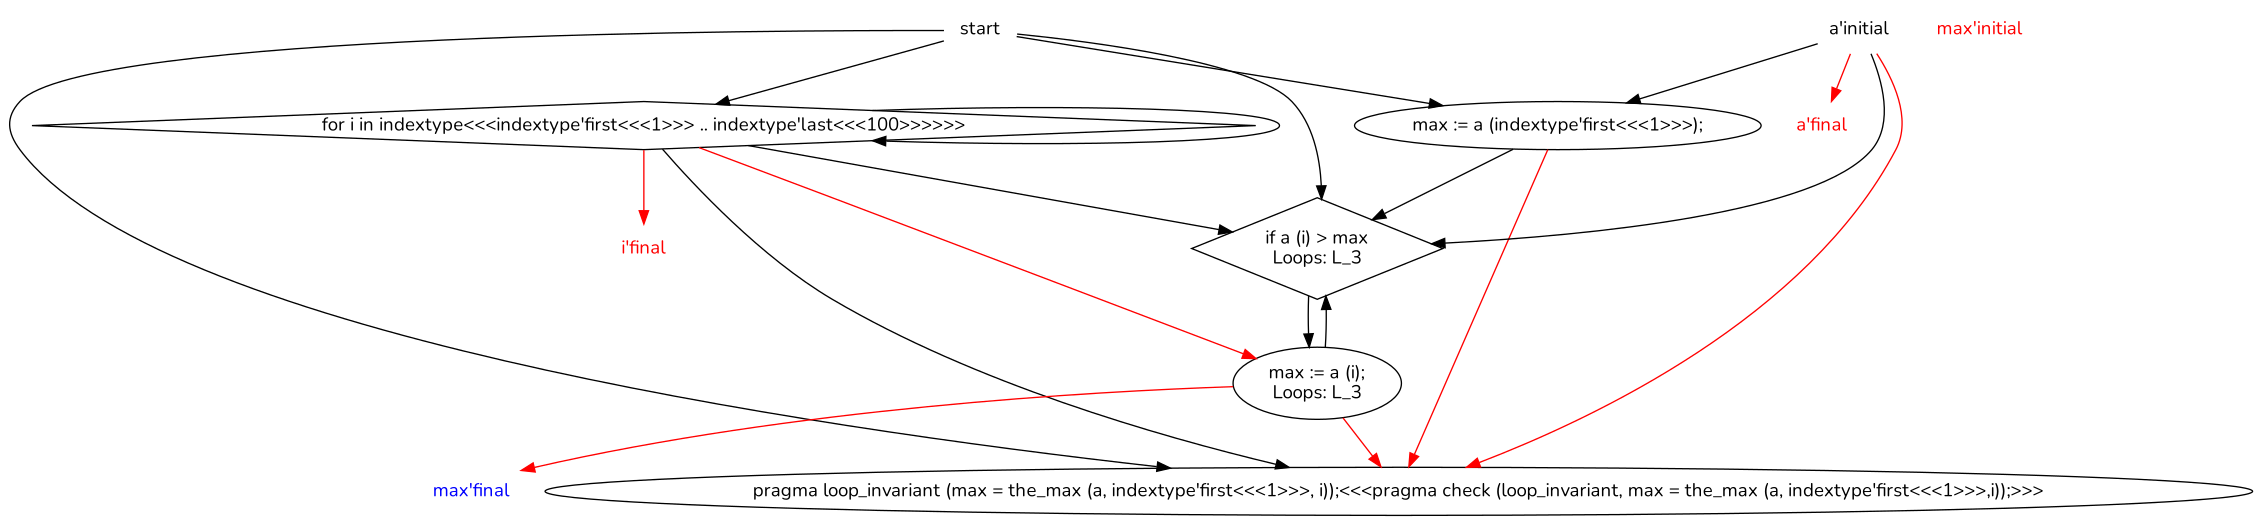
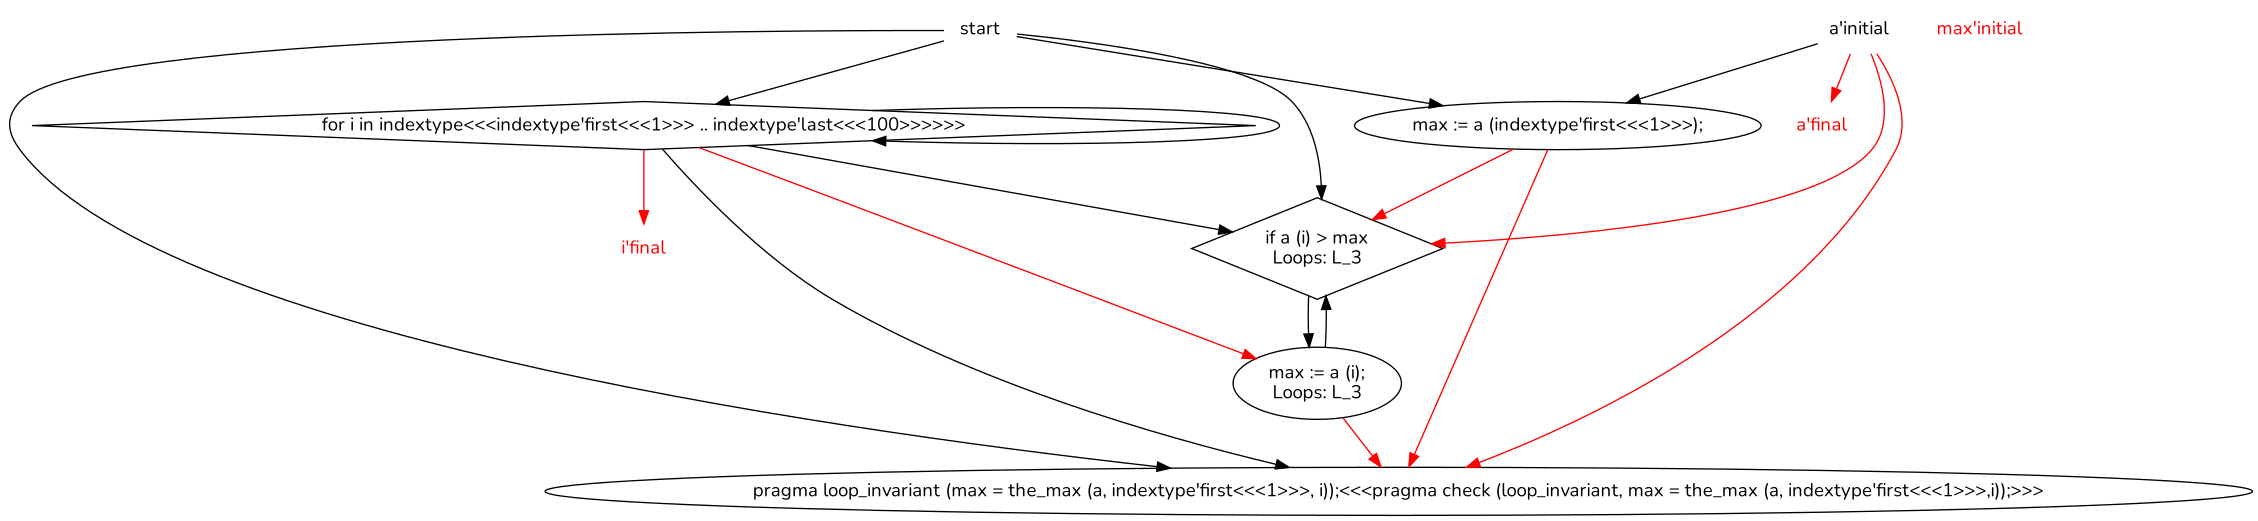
(1449, 181) -> (1449, 181)
(1715, 213) -> (1715, 213)
(472, 491) -> none
